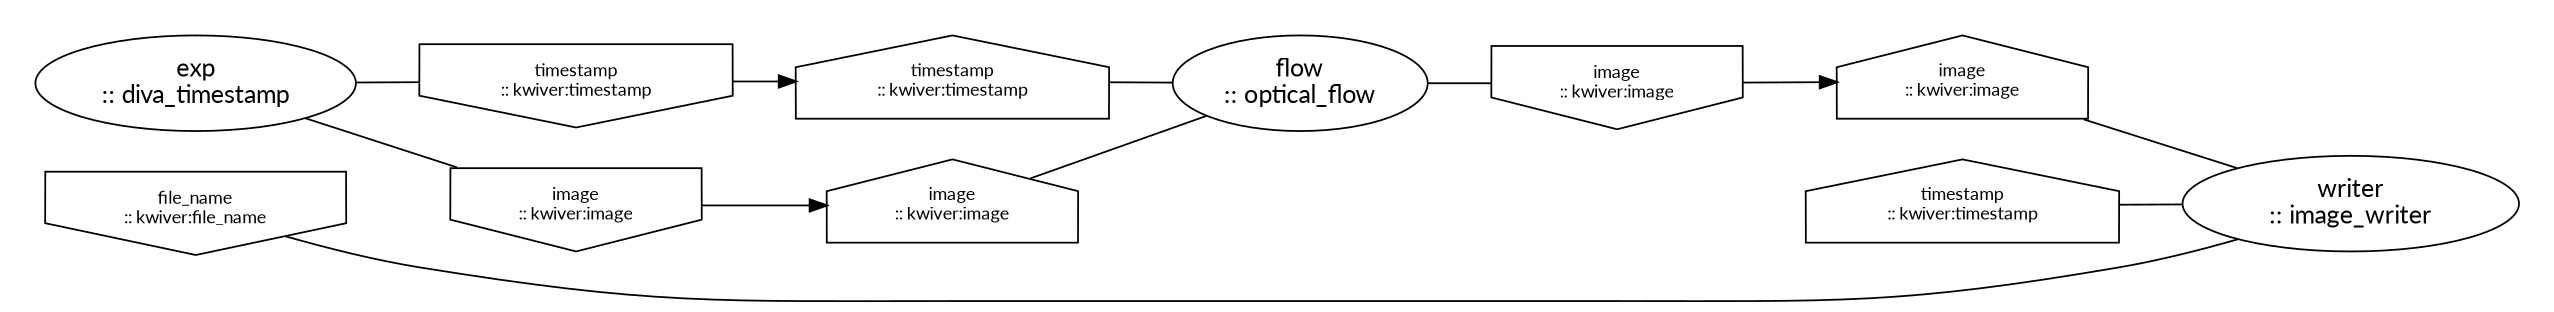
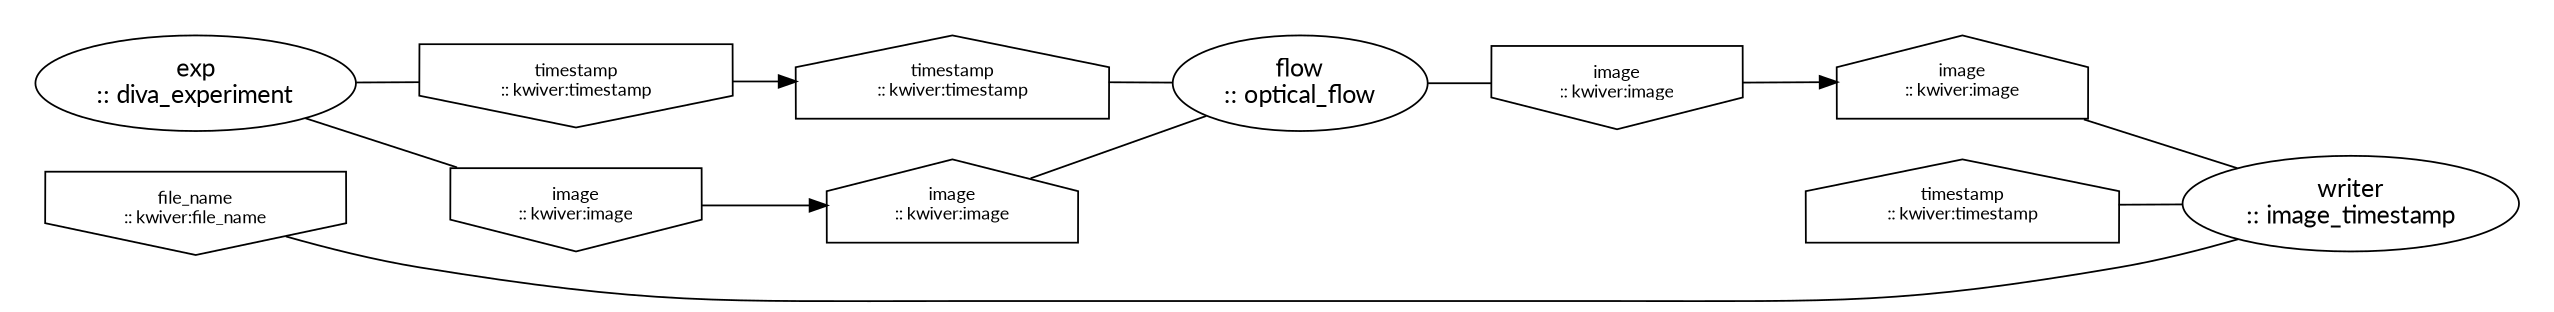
(196, 83) -> (196, 83)
(2351, 204) -> (2351, 204)
